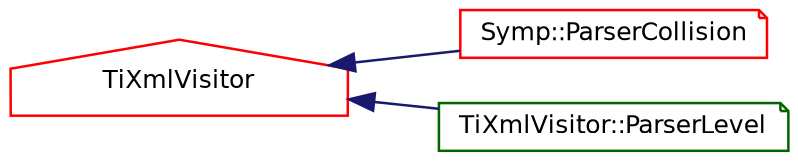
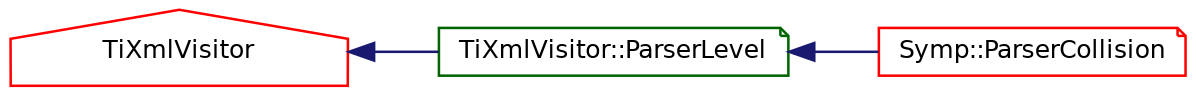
(407, 57) -> (846, 52)
